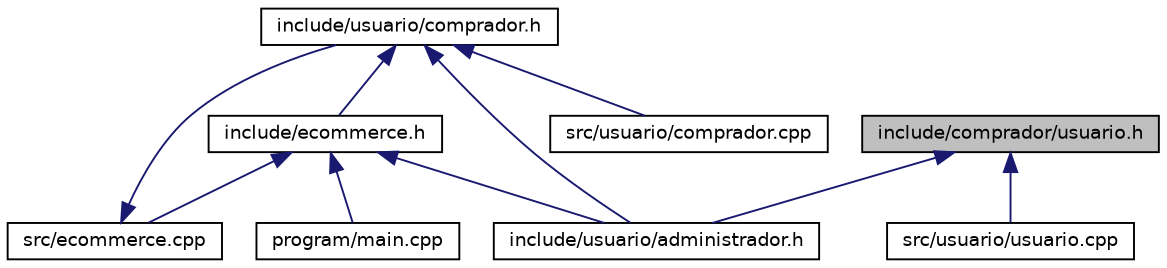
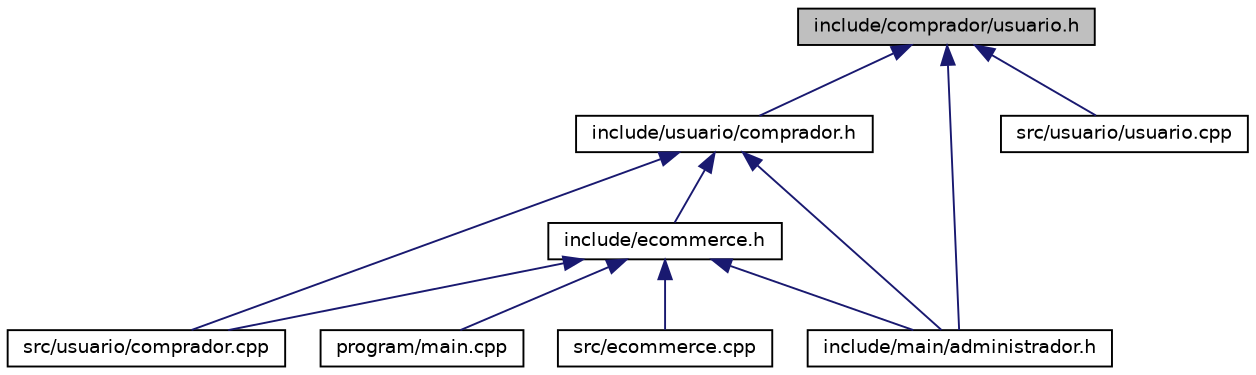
(212, 99) -> (826, 85)
(656, 241) -> (960, 348)
none -> (396, 297)
